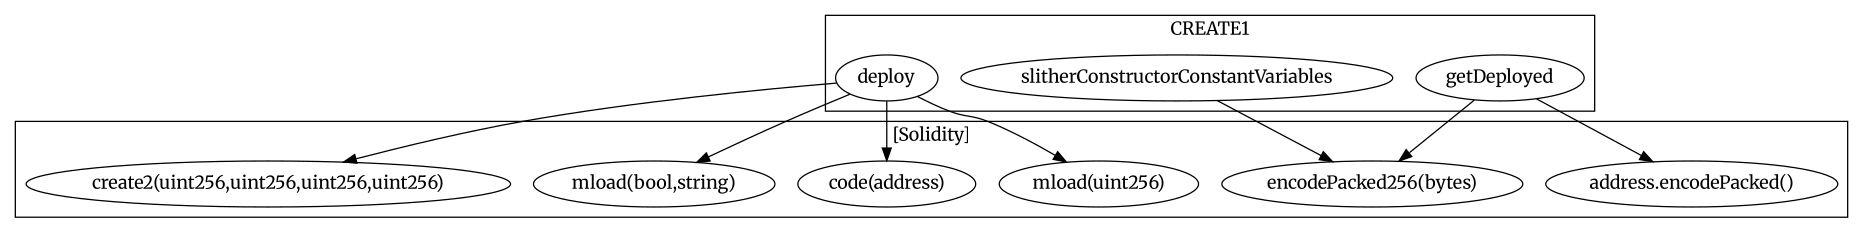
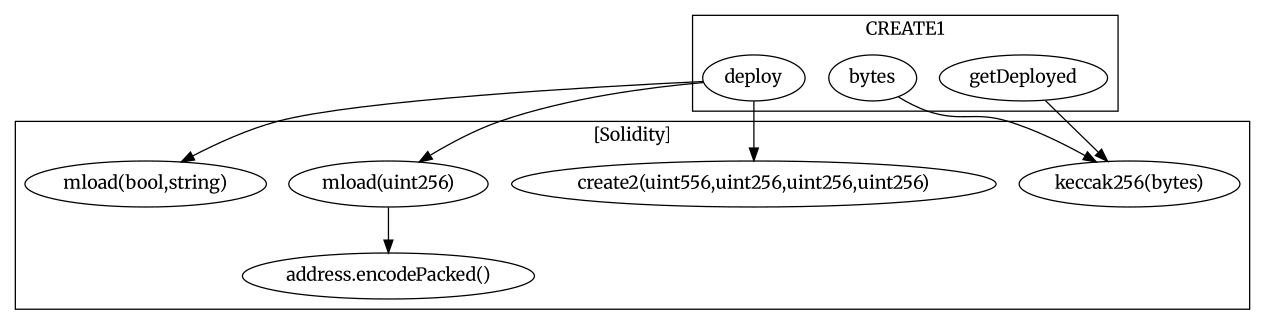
(1177, 78) -> (873, 78)
(1594, 130) -> (388, 224)
(268, 184) -> (754, 184)
(887, 184) -> none
(1372, 184) -> (1130, 184)
